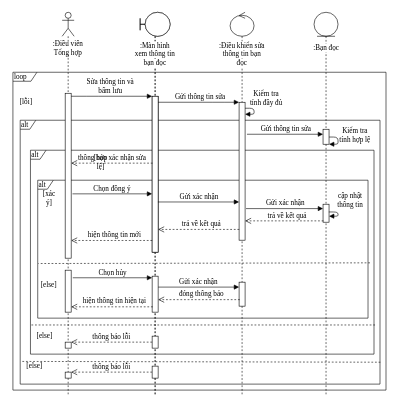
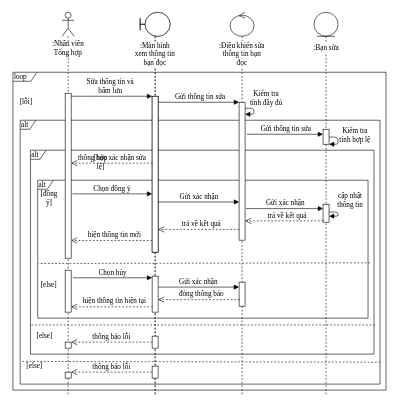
(68, 48) -> (68, 48)
(326, 48) -> (326, 48)
(49, 198) -> (49, 198)
